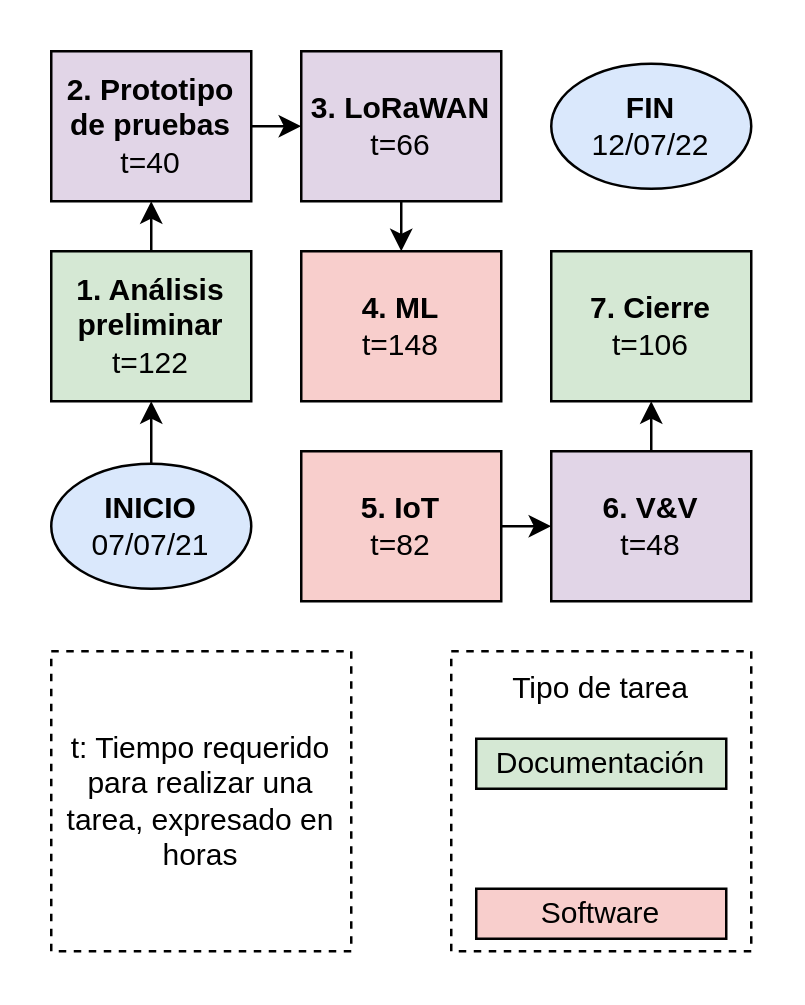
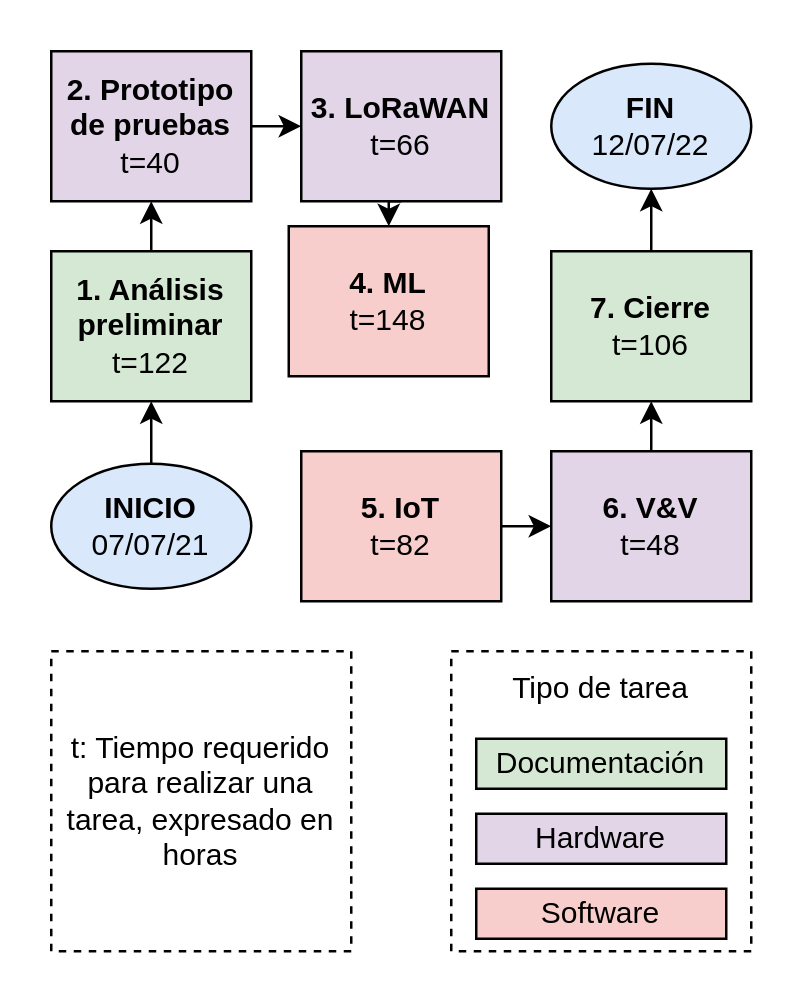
none -> (651, 228)
(401, 326) -> (389, 301)
none -> (601, 839)
